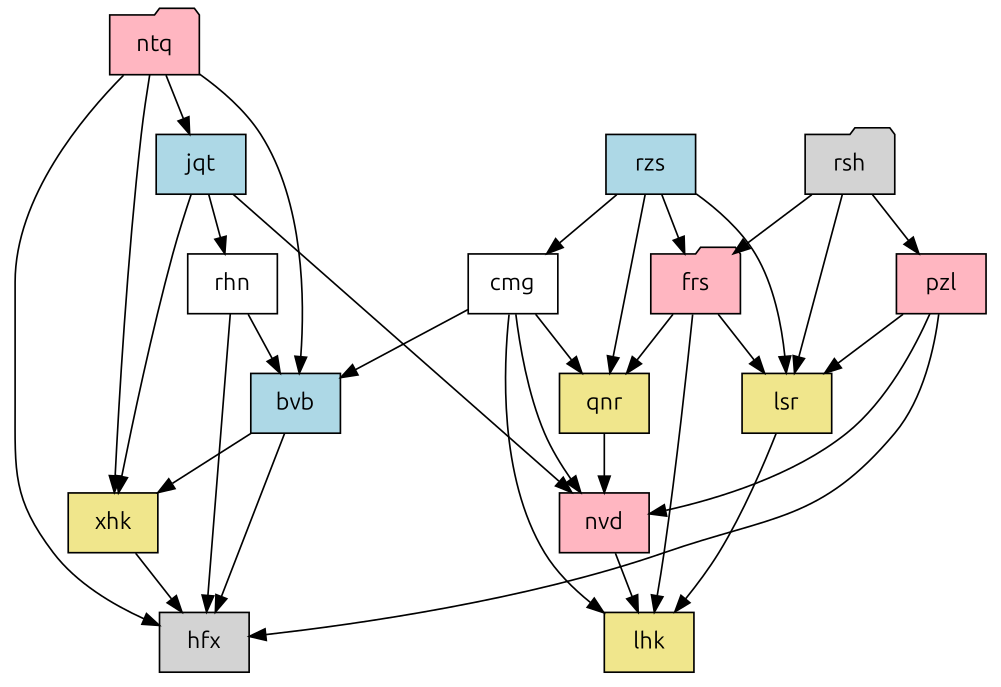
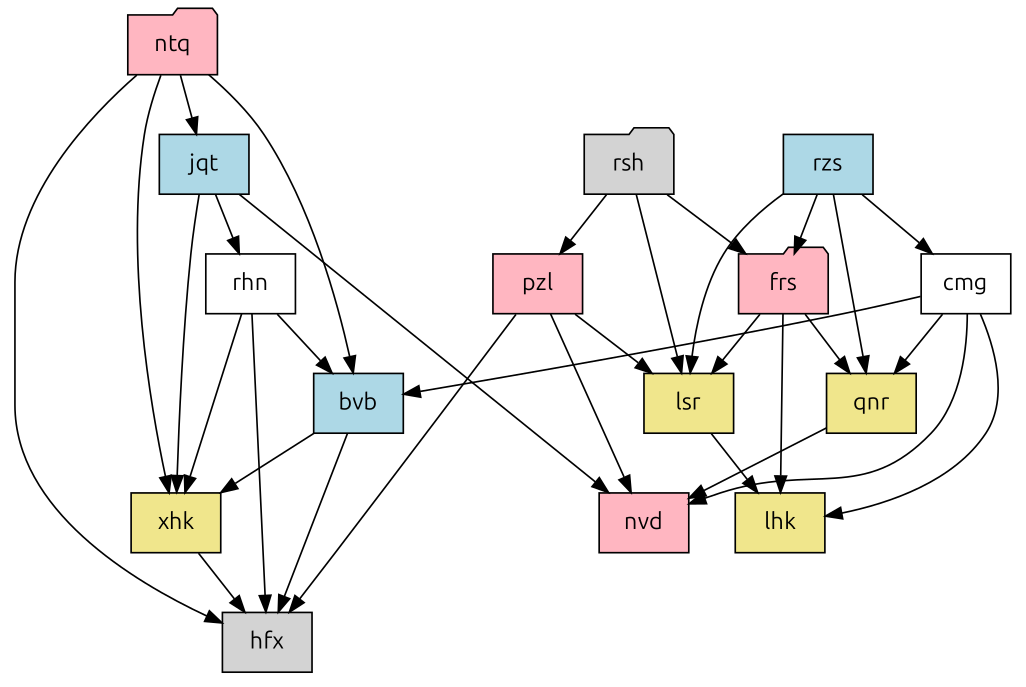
none -> (216, 395)
(624, 576) -> none
